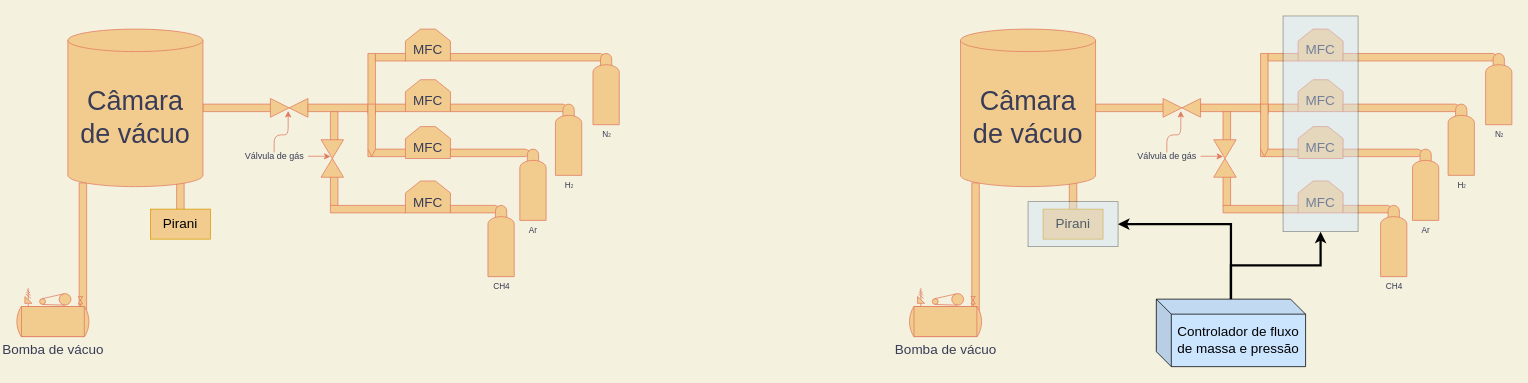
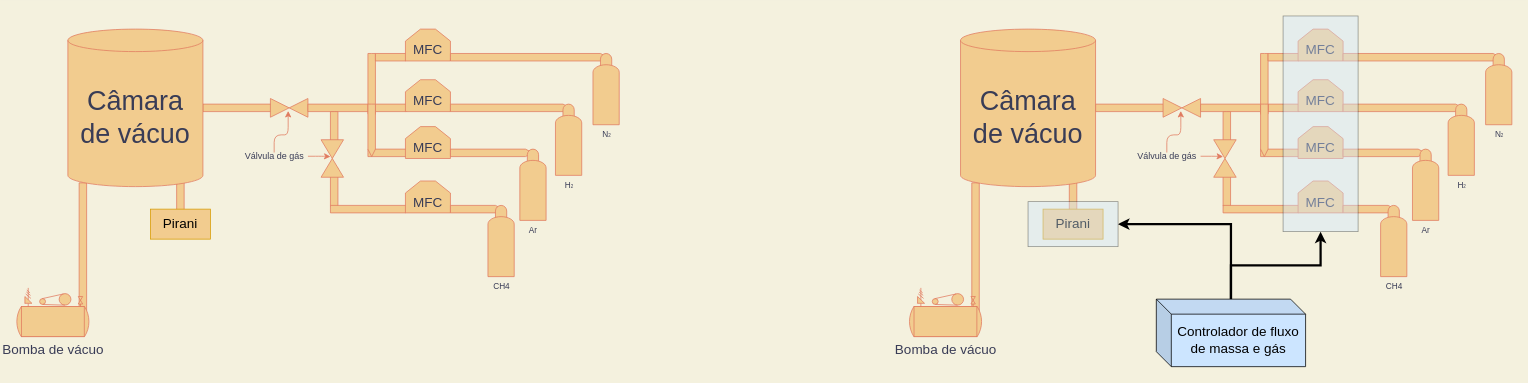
(1238, 340) -> (1238, 340)
